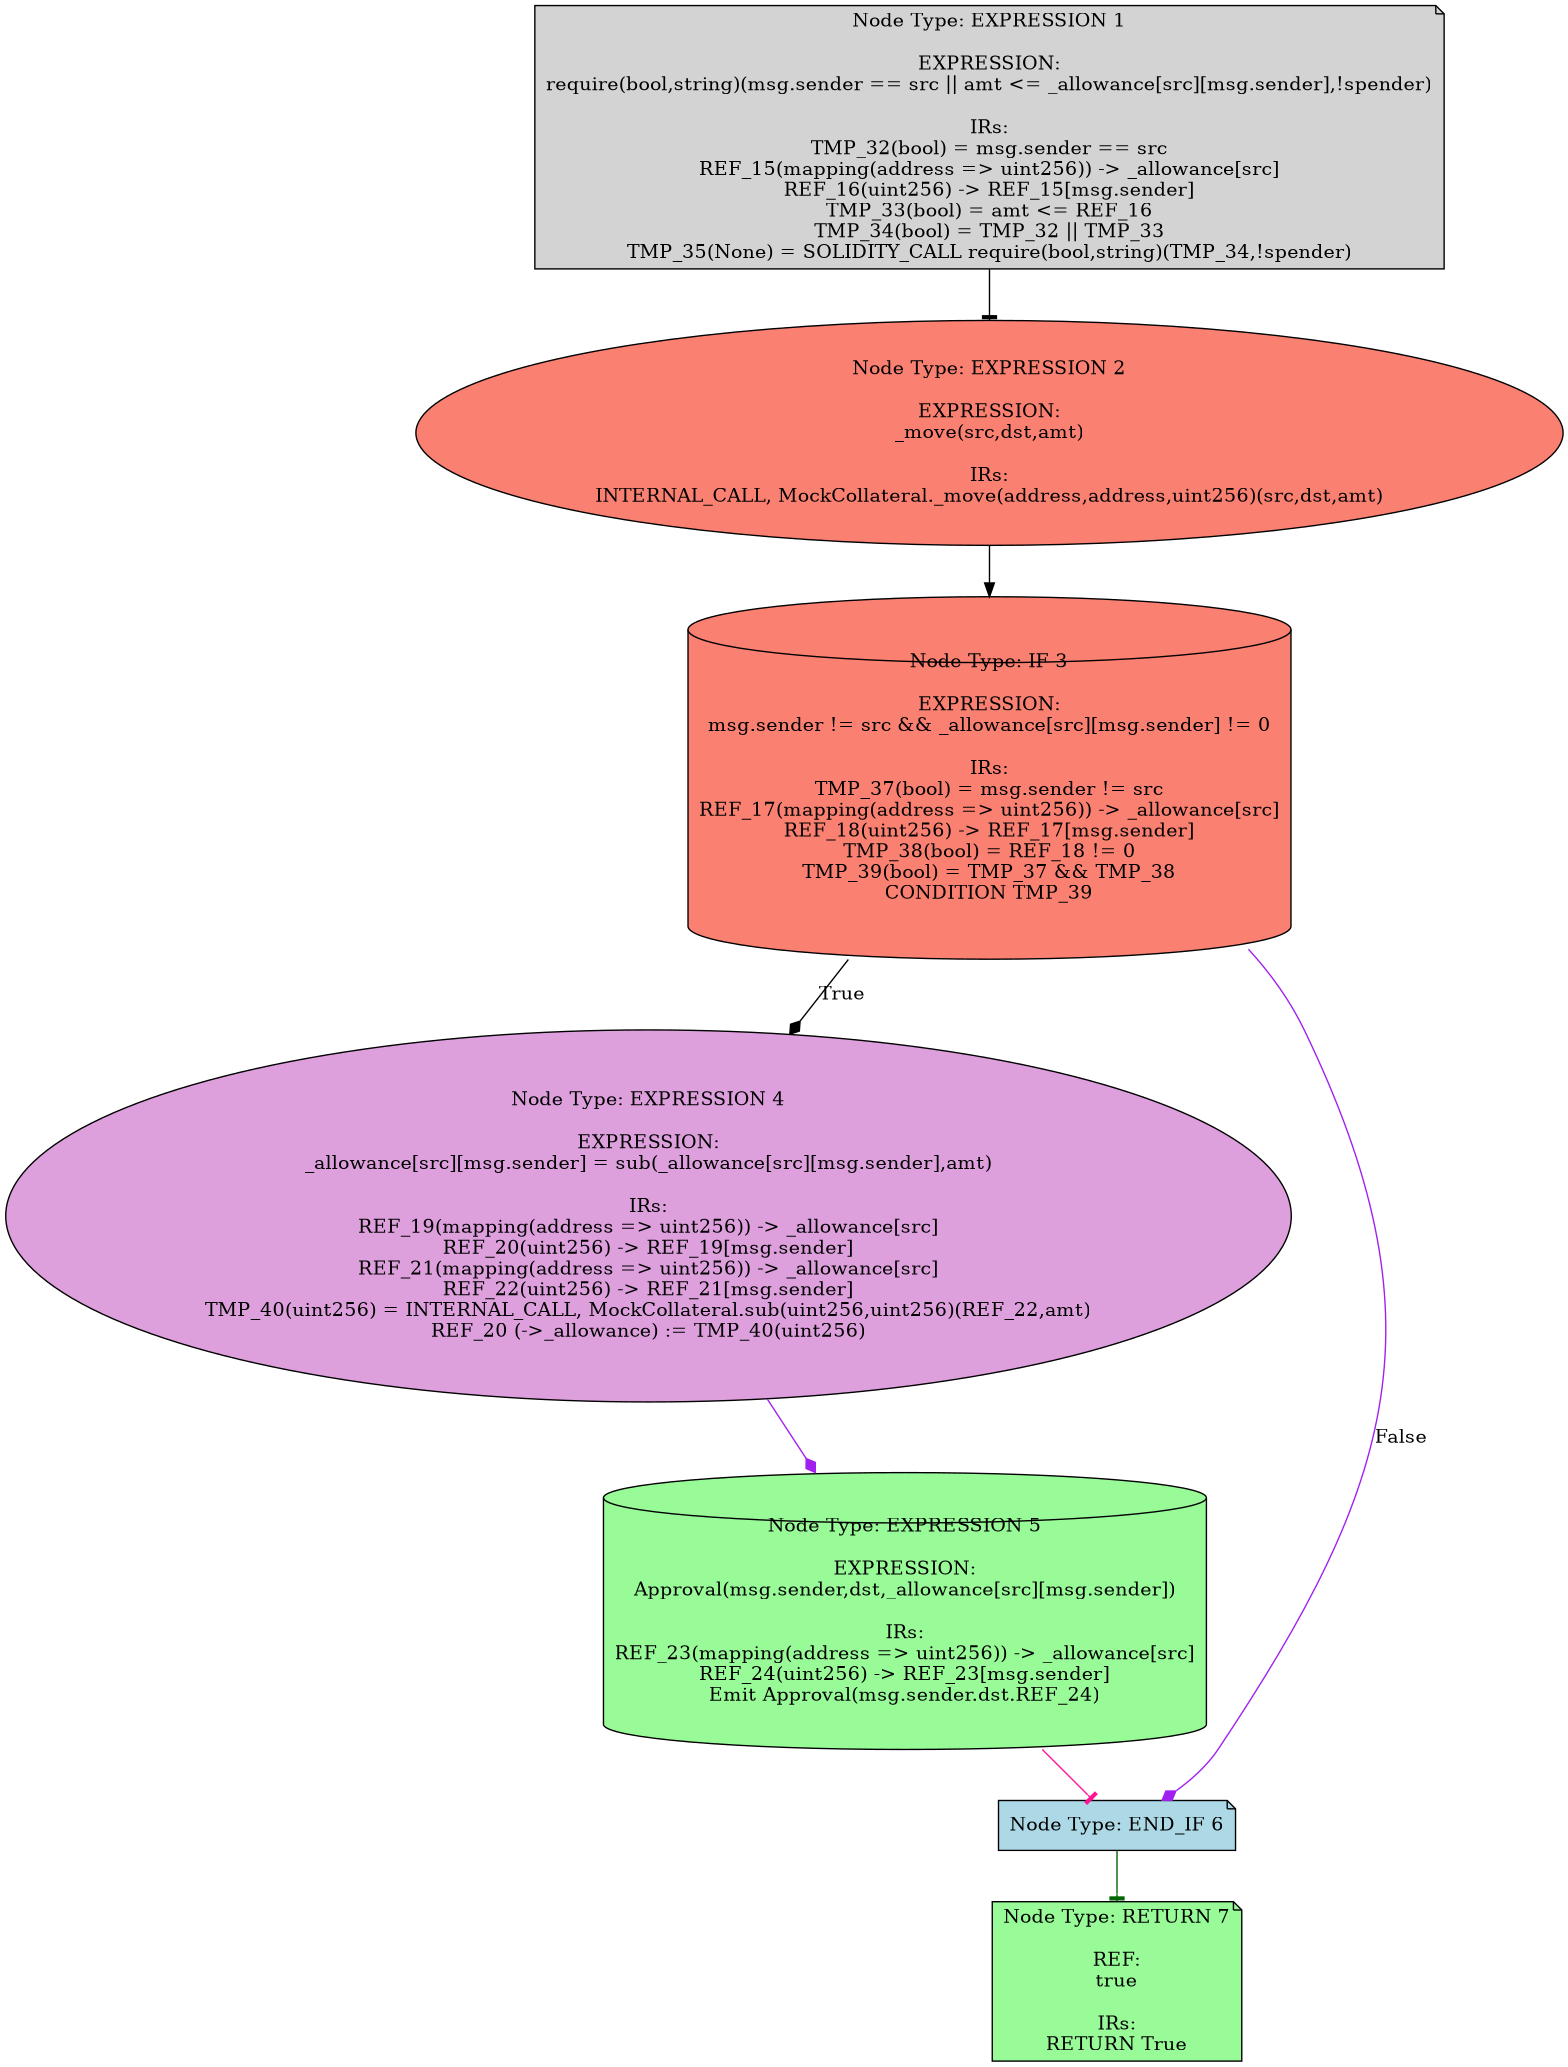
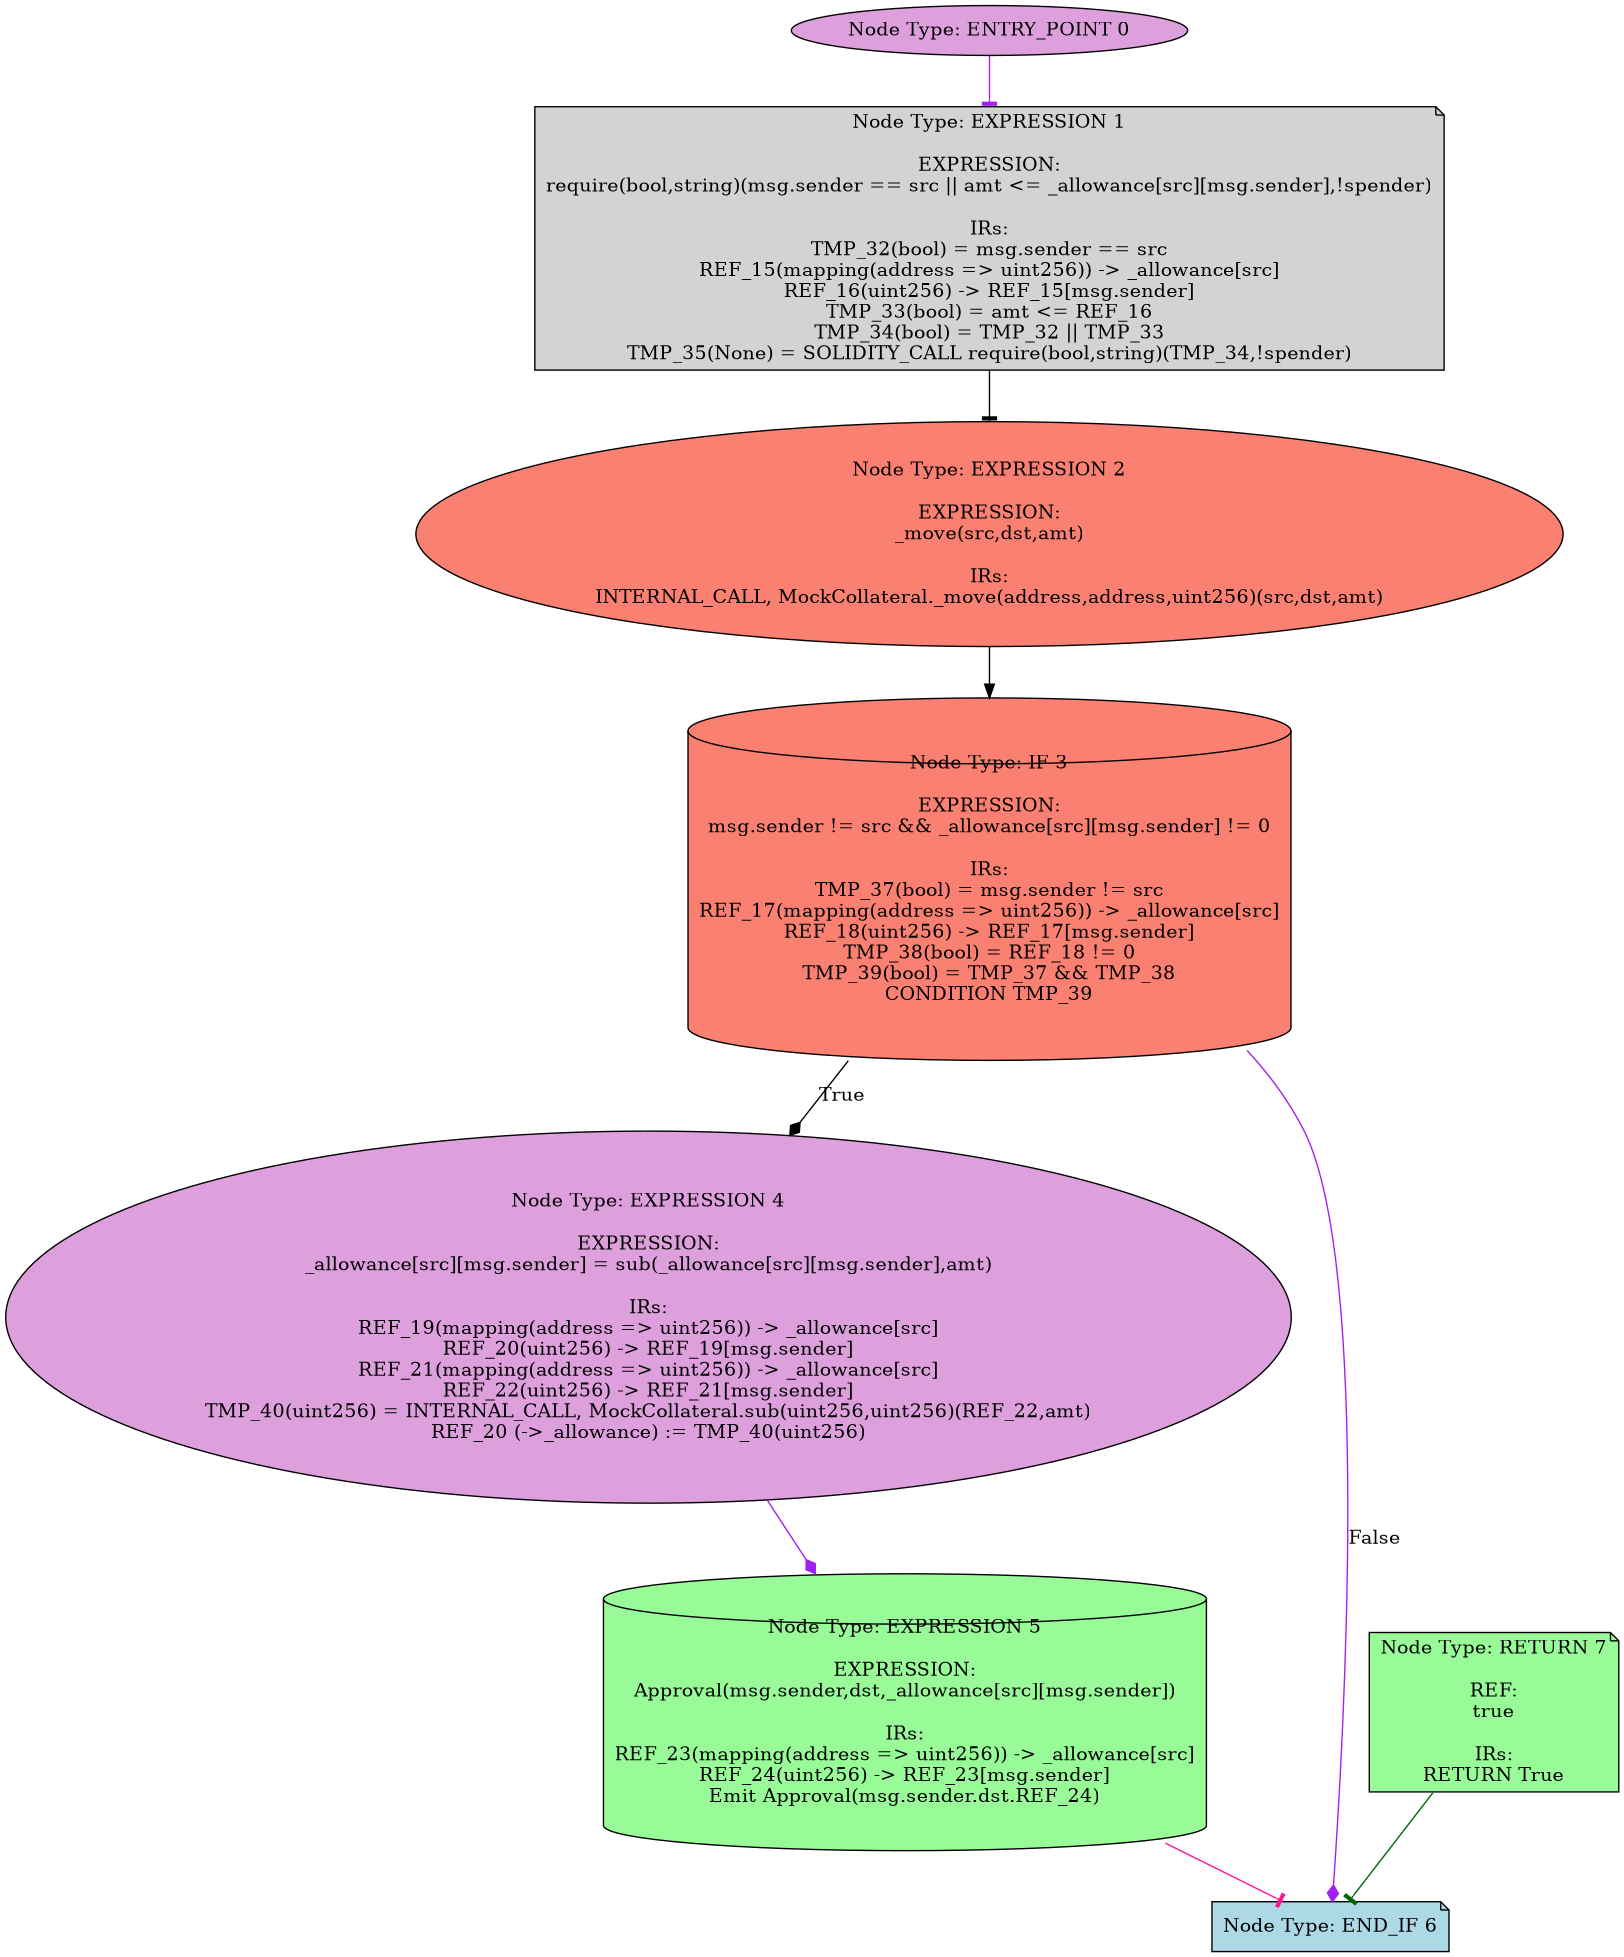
none -> (989, 30)
(1117, 1872) -> (1393, 1844)
